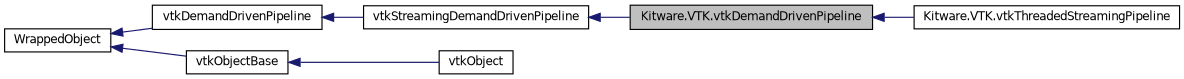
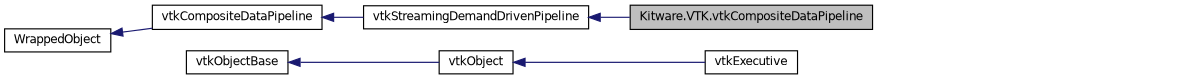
(237, 17) -> (237, 17)
(751, 17) -> (751, 17)
(1047, 17) -> none
(155, 52) -> none
none -> (751, 62)
